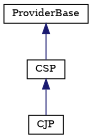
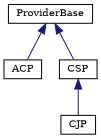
none -> (23, 69)
